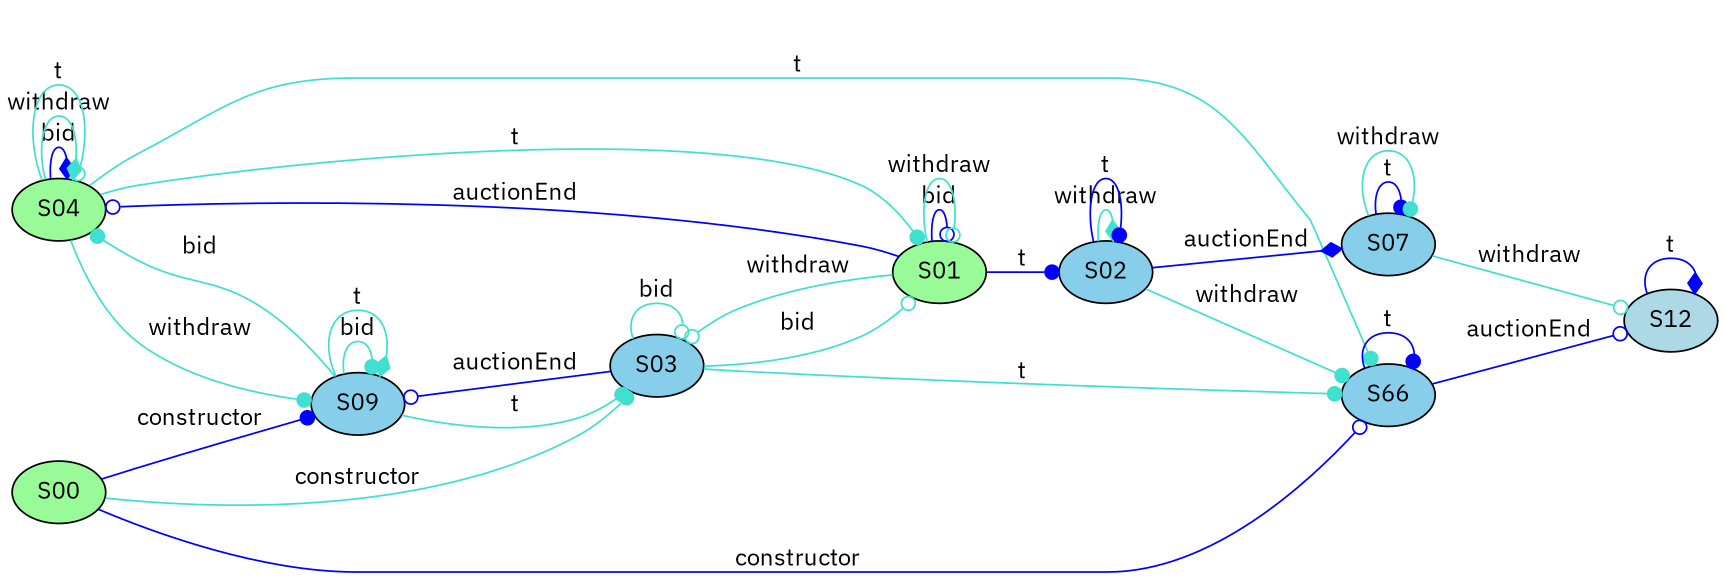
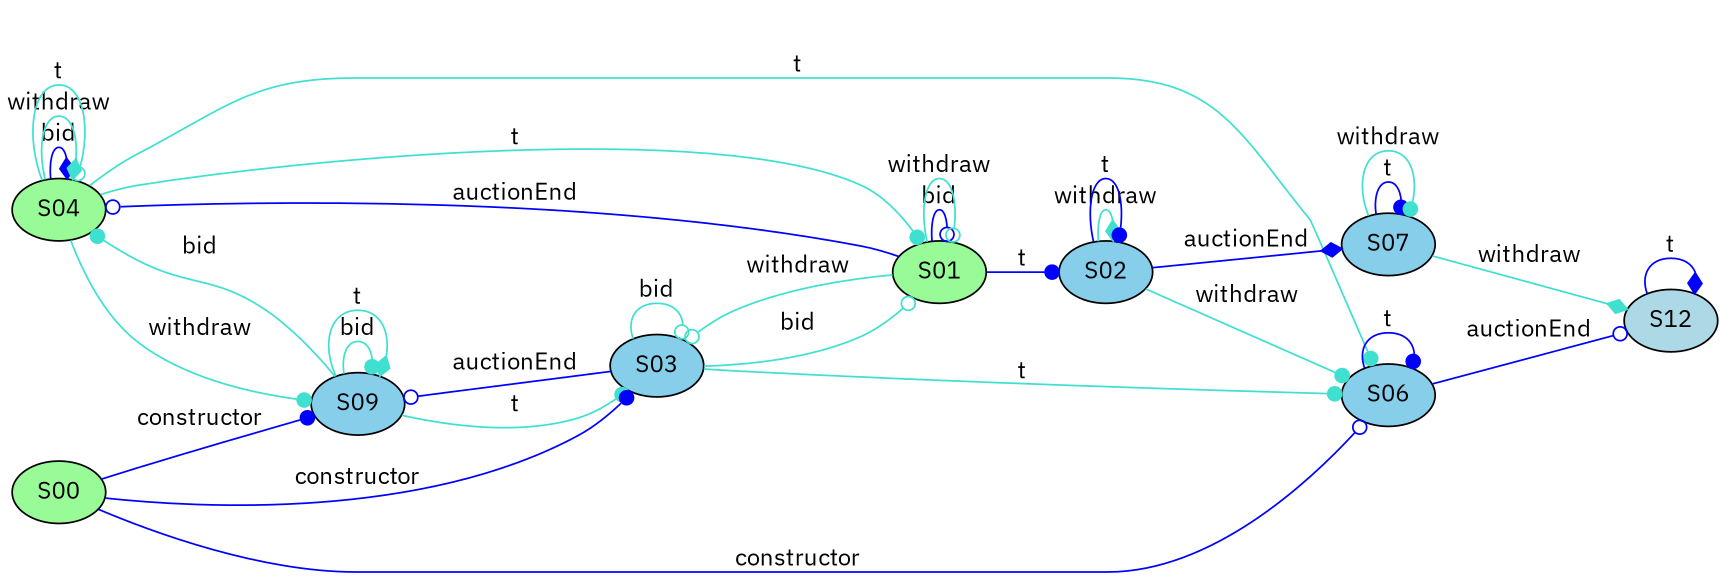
(1523, 281) -> (1520, 280)
(1388, 395) -> (1388, 395)
(373, 496) -> (373, 496)
